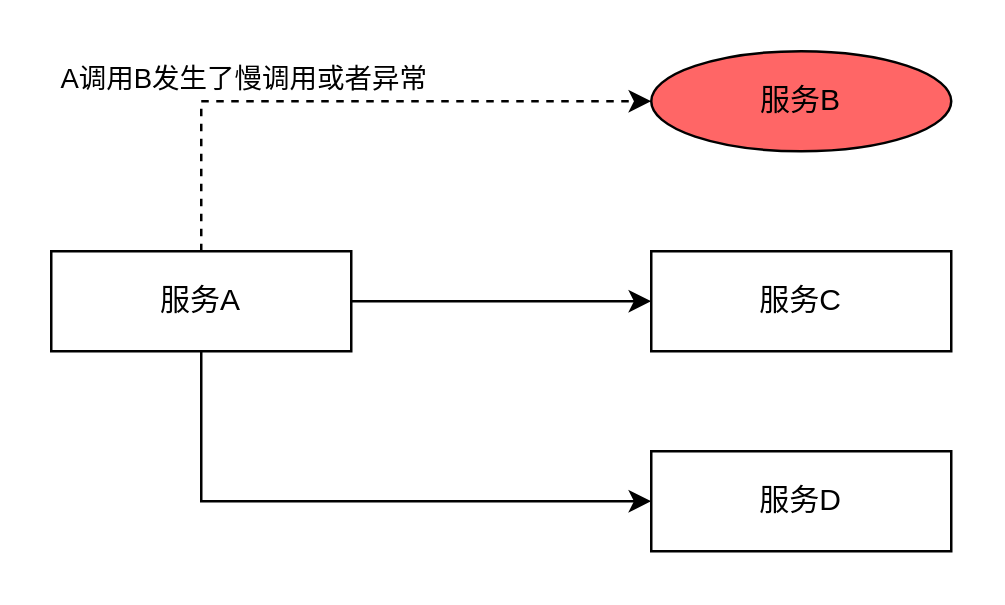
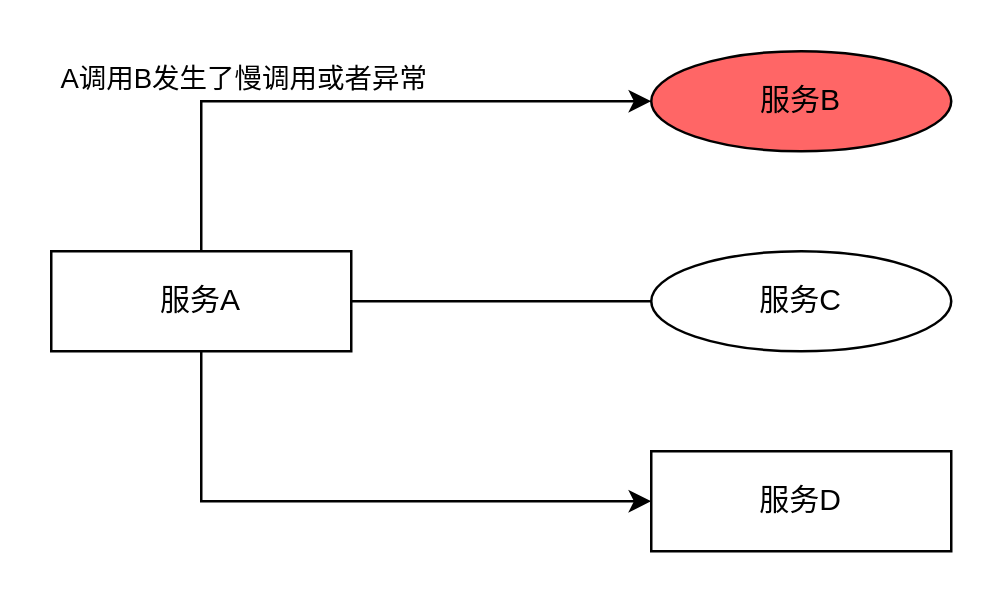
(346, 101) -> (346, 101)
(633, 301) -> (640, 301)
(801, 301) -> (801, 301)
